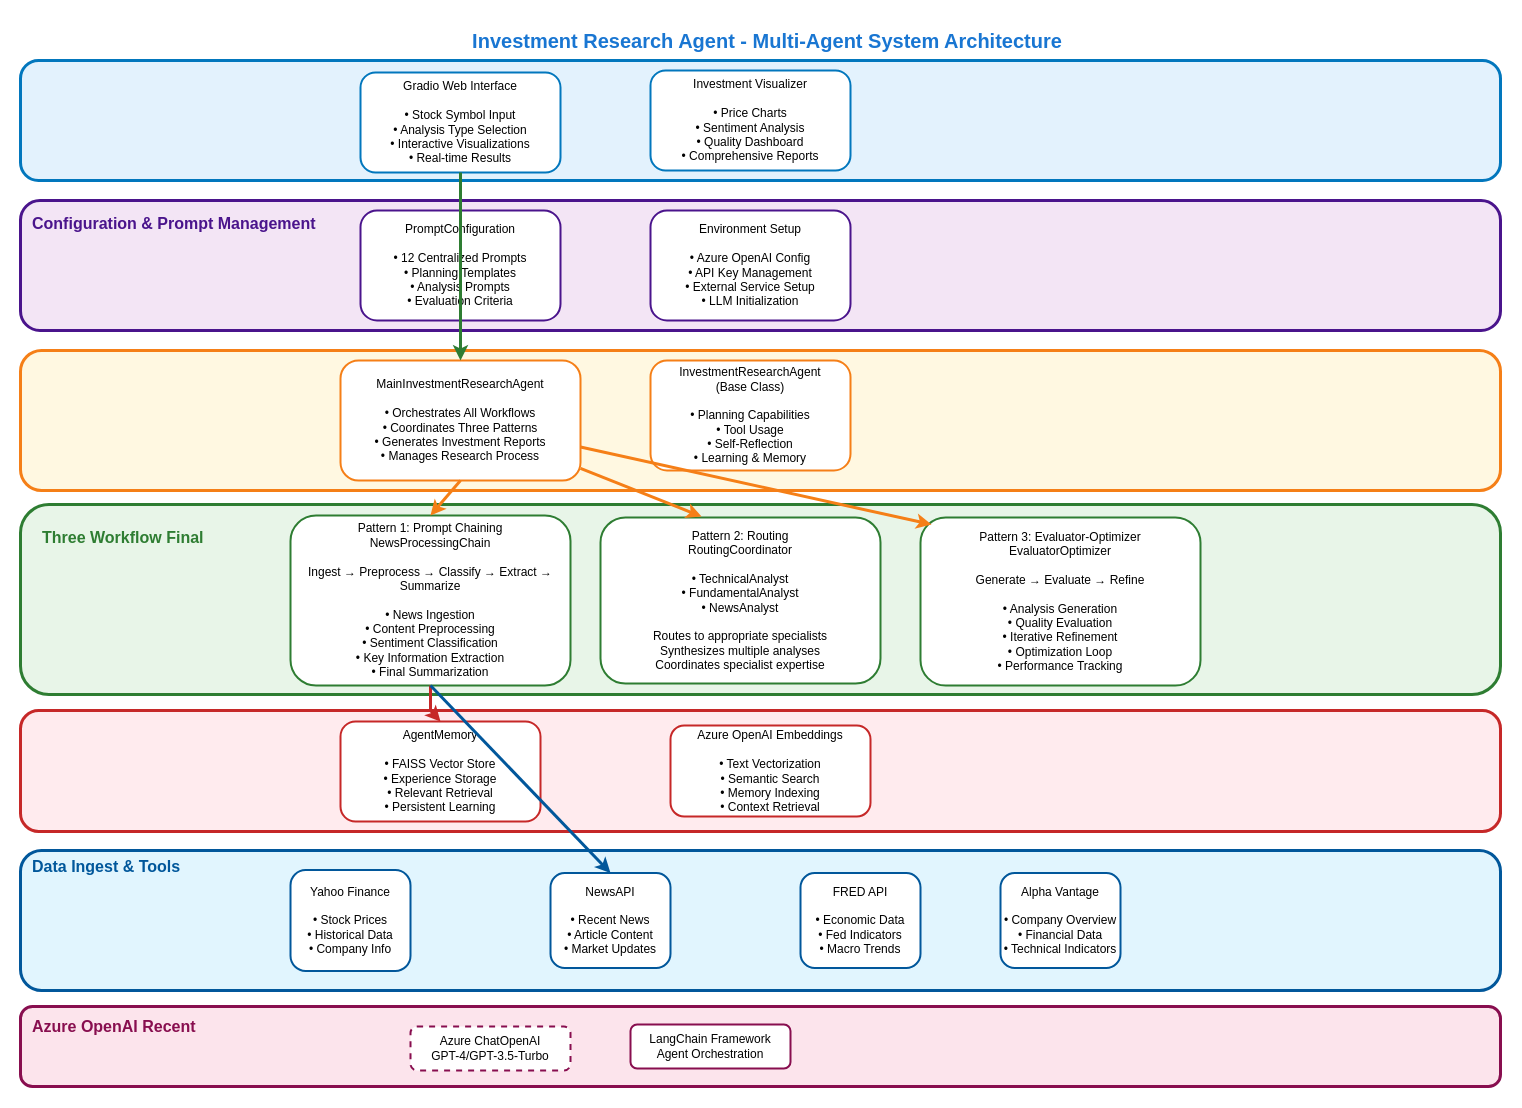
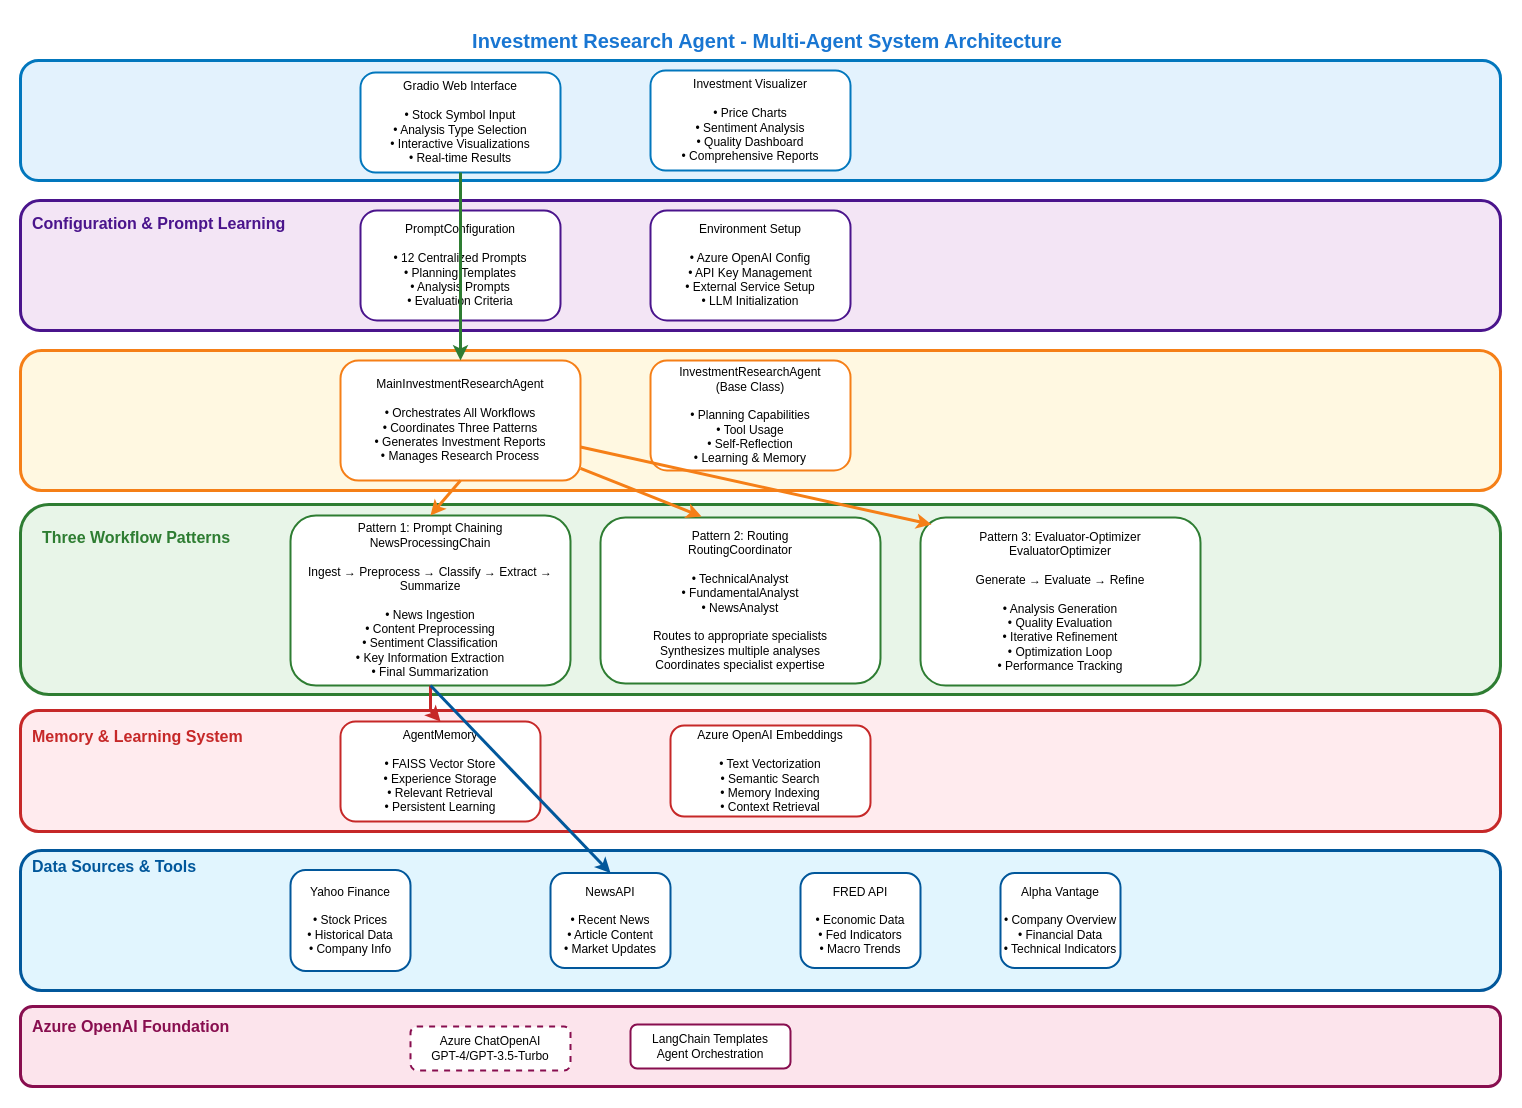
(170, 224) -> (159, 224)
(122, 538) -> (139, 538)
none -> (141, 733)
(109, 867) -> (114, 867)
(113, 1027) -> (129, 1027)
(711, 1047) -> (711, 1047)
